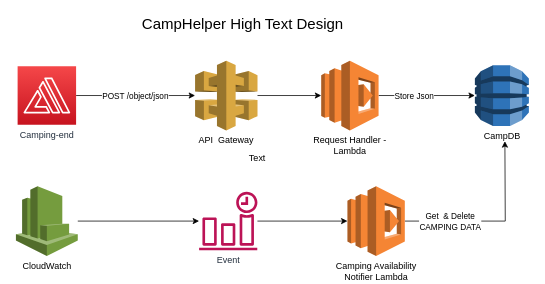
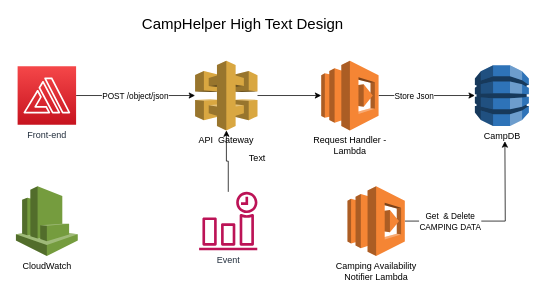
(47, 136) -> (47, 136)
(192, 221) -> none
(341, 221) -> (228, 163)
